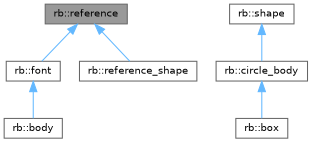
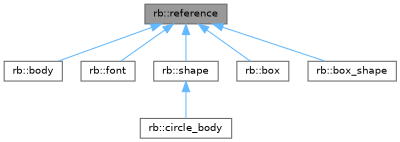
none -> (186, 48)
(138, 71) -> (352, 71)
(33, 105) -> (105, 44)
(262, 105) -> (229, 46)
